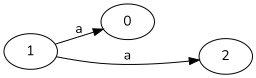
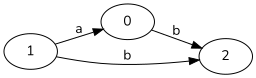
none -> (172, 37)
(128, 56) -> (128, 56)
